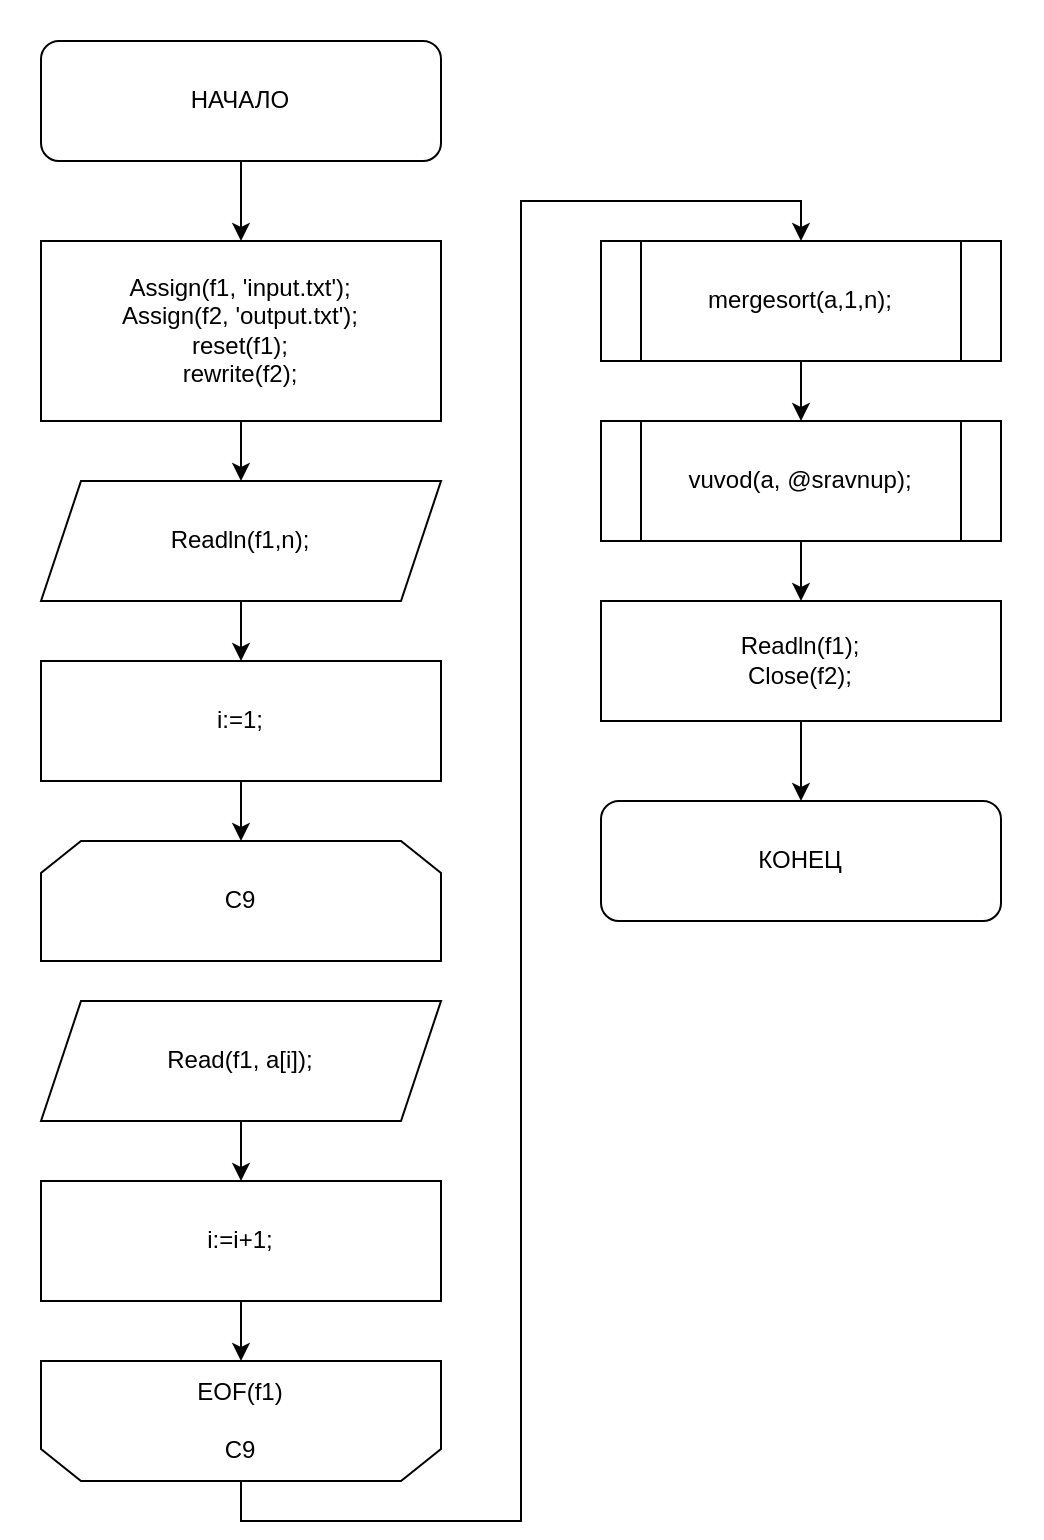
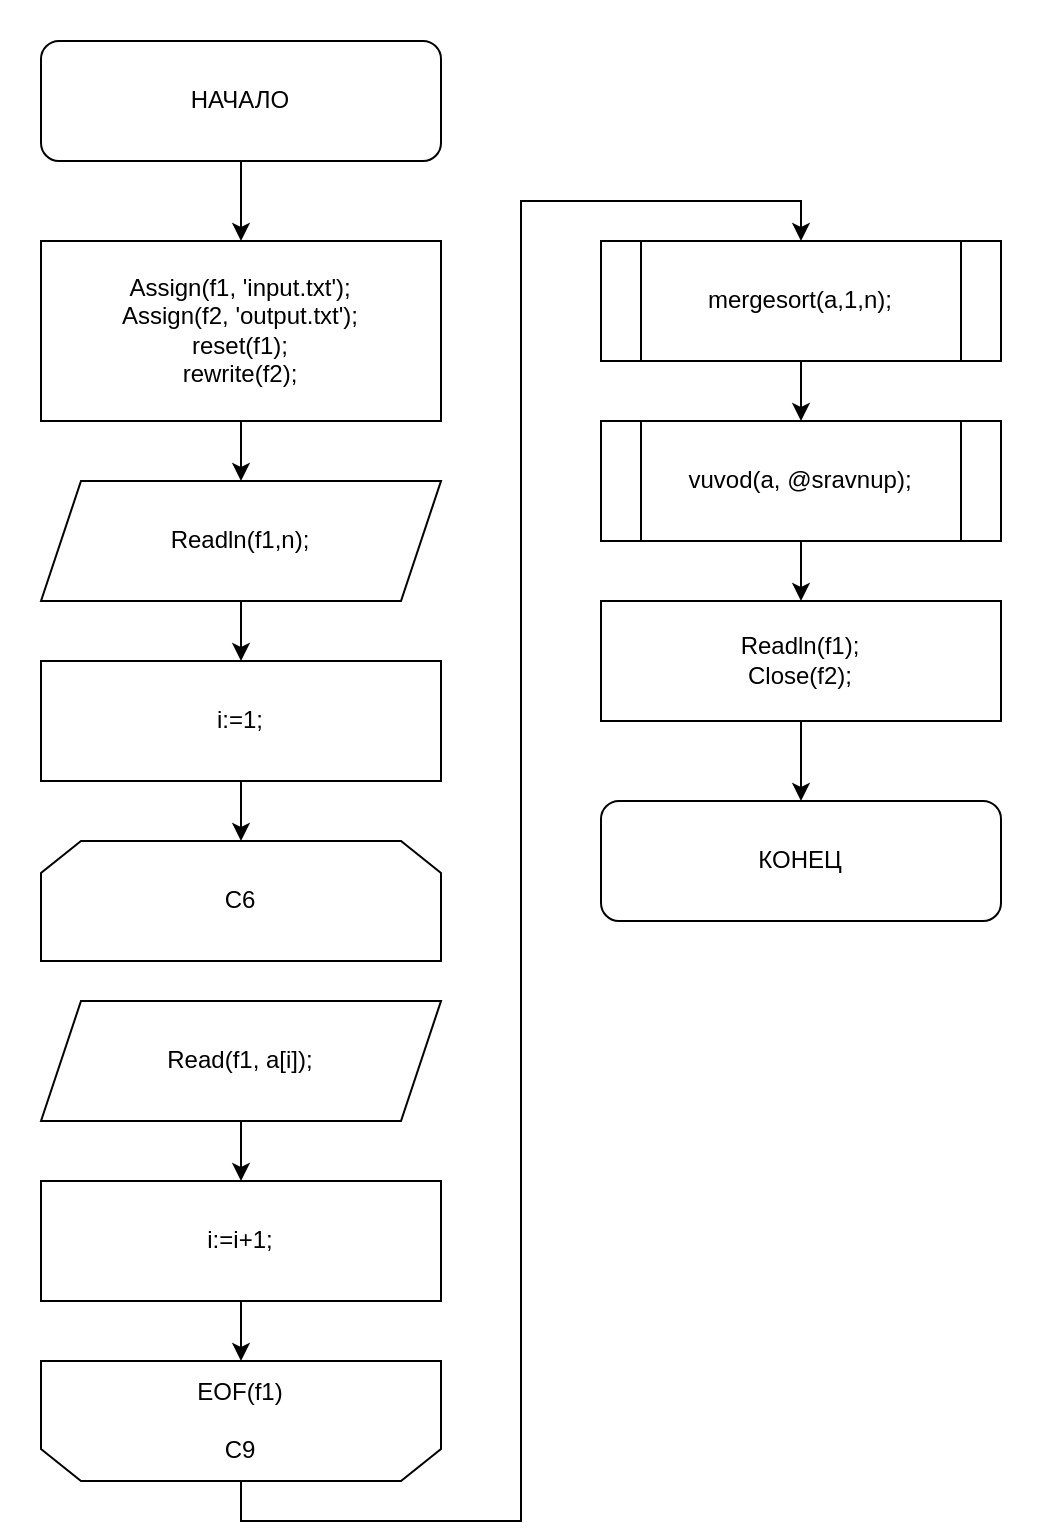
(241, 901) -> (241, 901)
